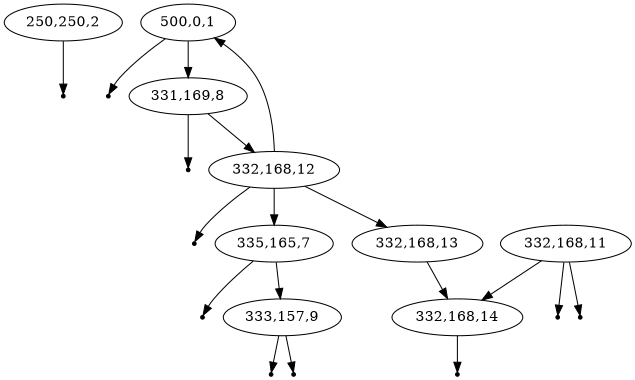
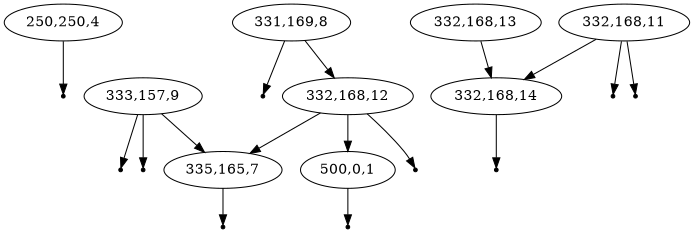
(63, 23) -> (63, 23)
(188, 54) -> none
(341, 204) -> none
(278, 275) -> (179, 130)
